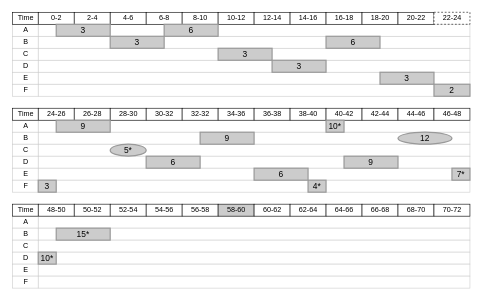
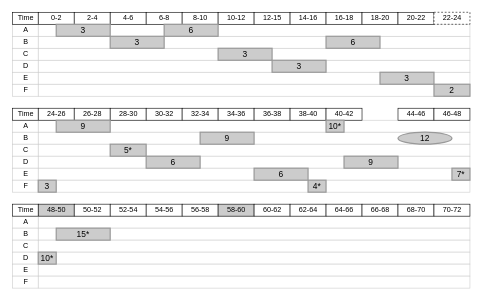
(272, 18) -> (272, 18)
(200, 114) -> (200, 114)
(380, 114) -> none
(128, 150) -> (128, 150)
(56, 210) -> (56, 210)
